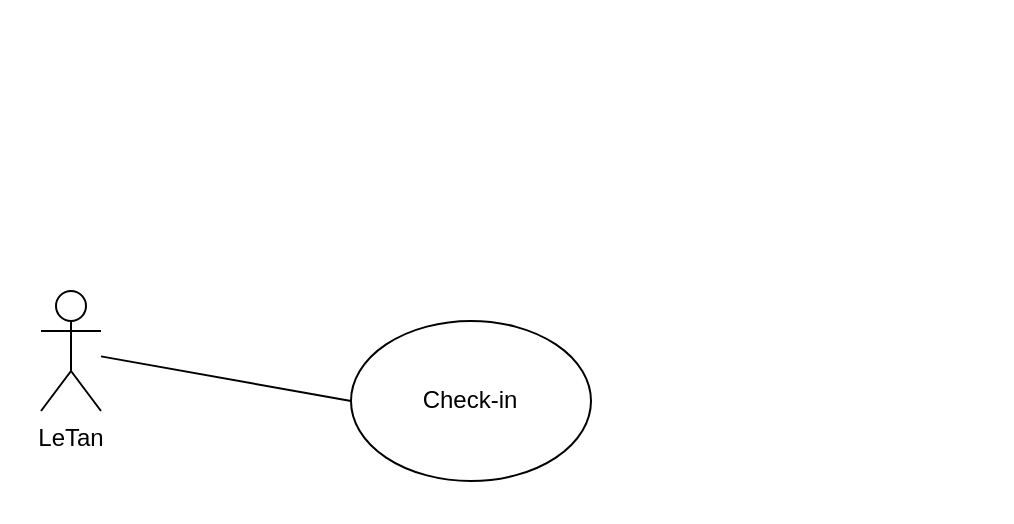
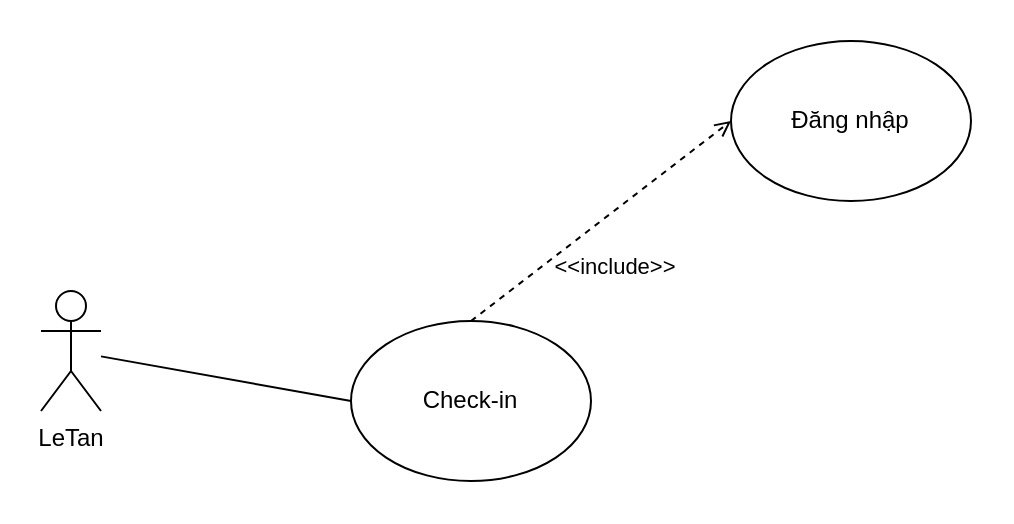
none -> (851, 121)
none -> (599, 223)
